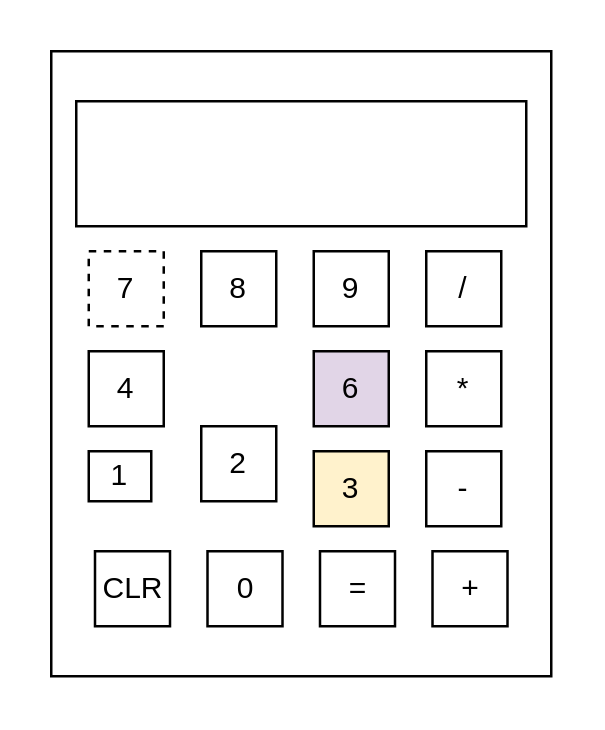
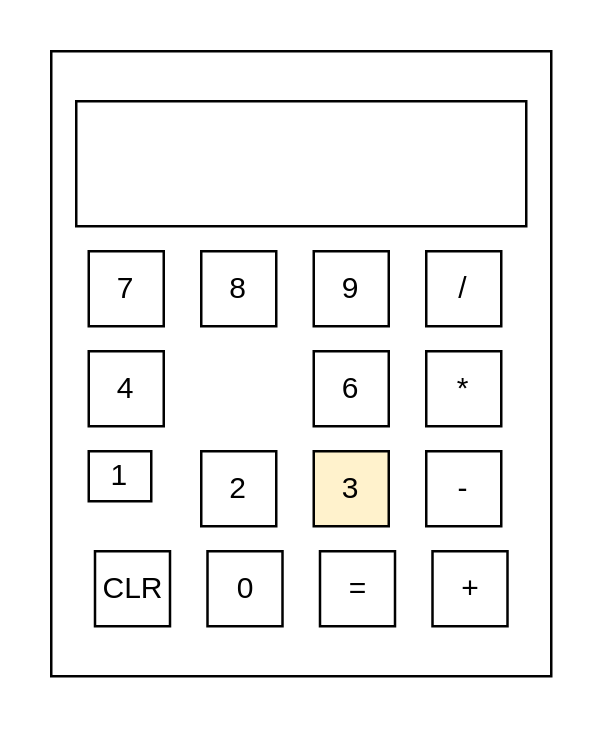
(126, 289) -> (126, 289)
(351, 389) -> (351, 389)
(239, 464) -> (239, 489)
